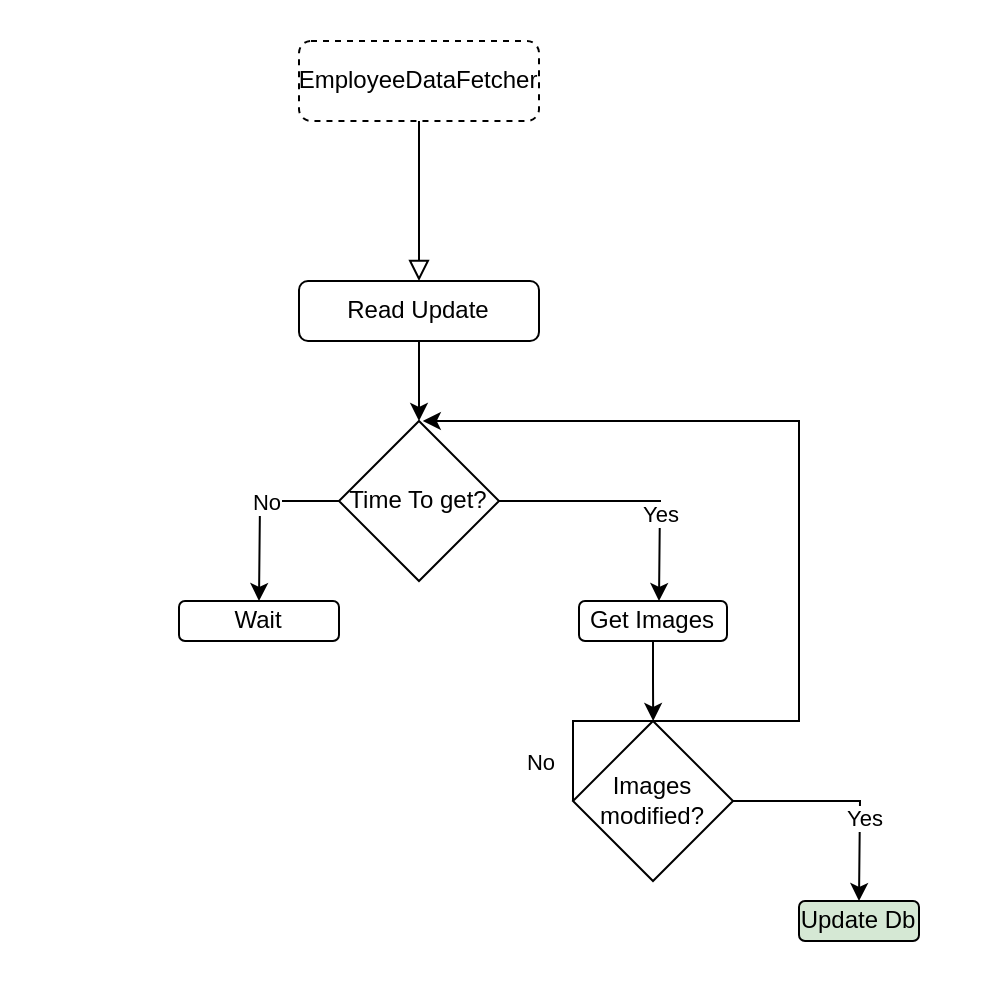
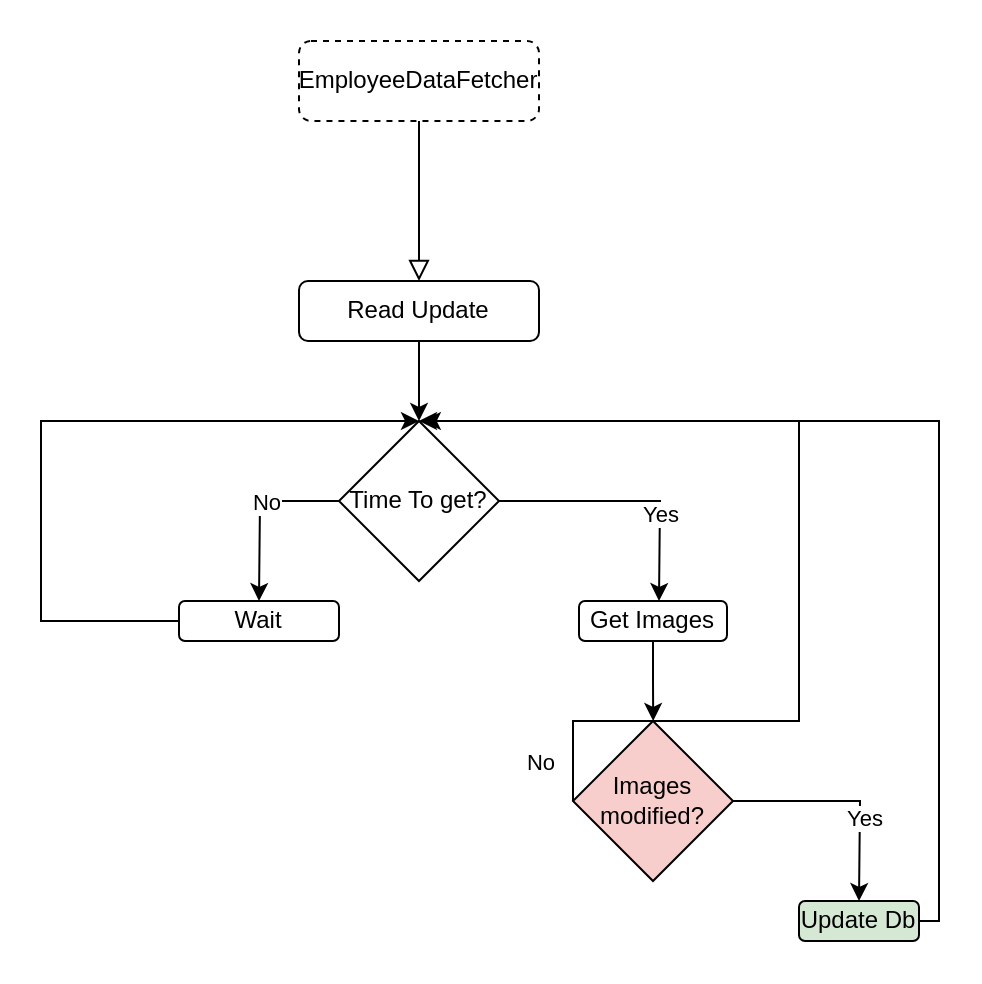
none -> (54, 421)
none -> (939, 613)
(653, 801) -> (653, 801)
